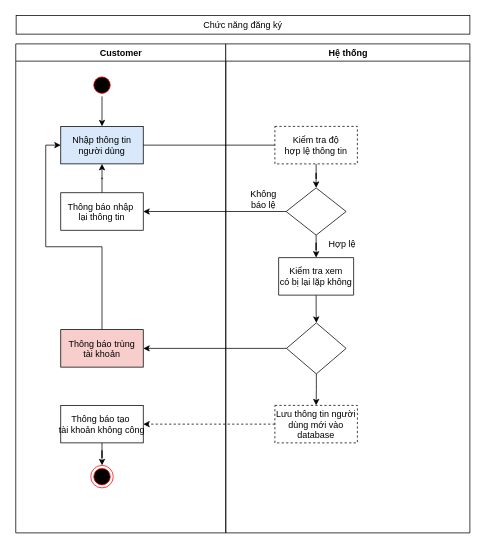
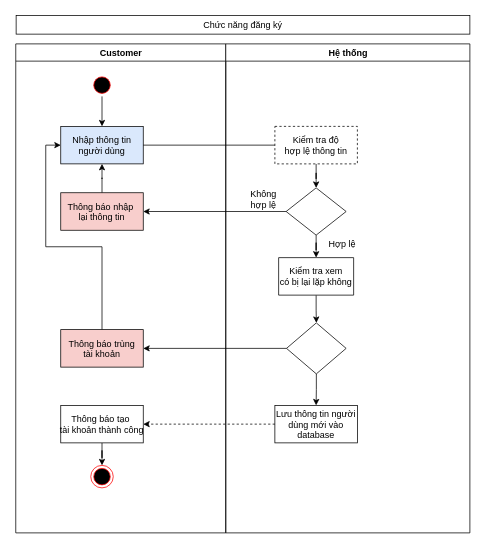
(264, 199) -> (264, 199)
(102, 212) -> (102, 212)
(102, 419) -> (102, 419)
(316, 424) -> (316, 424)
